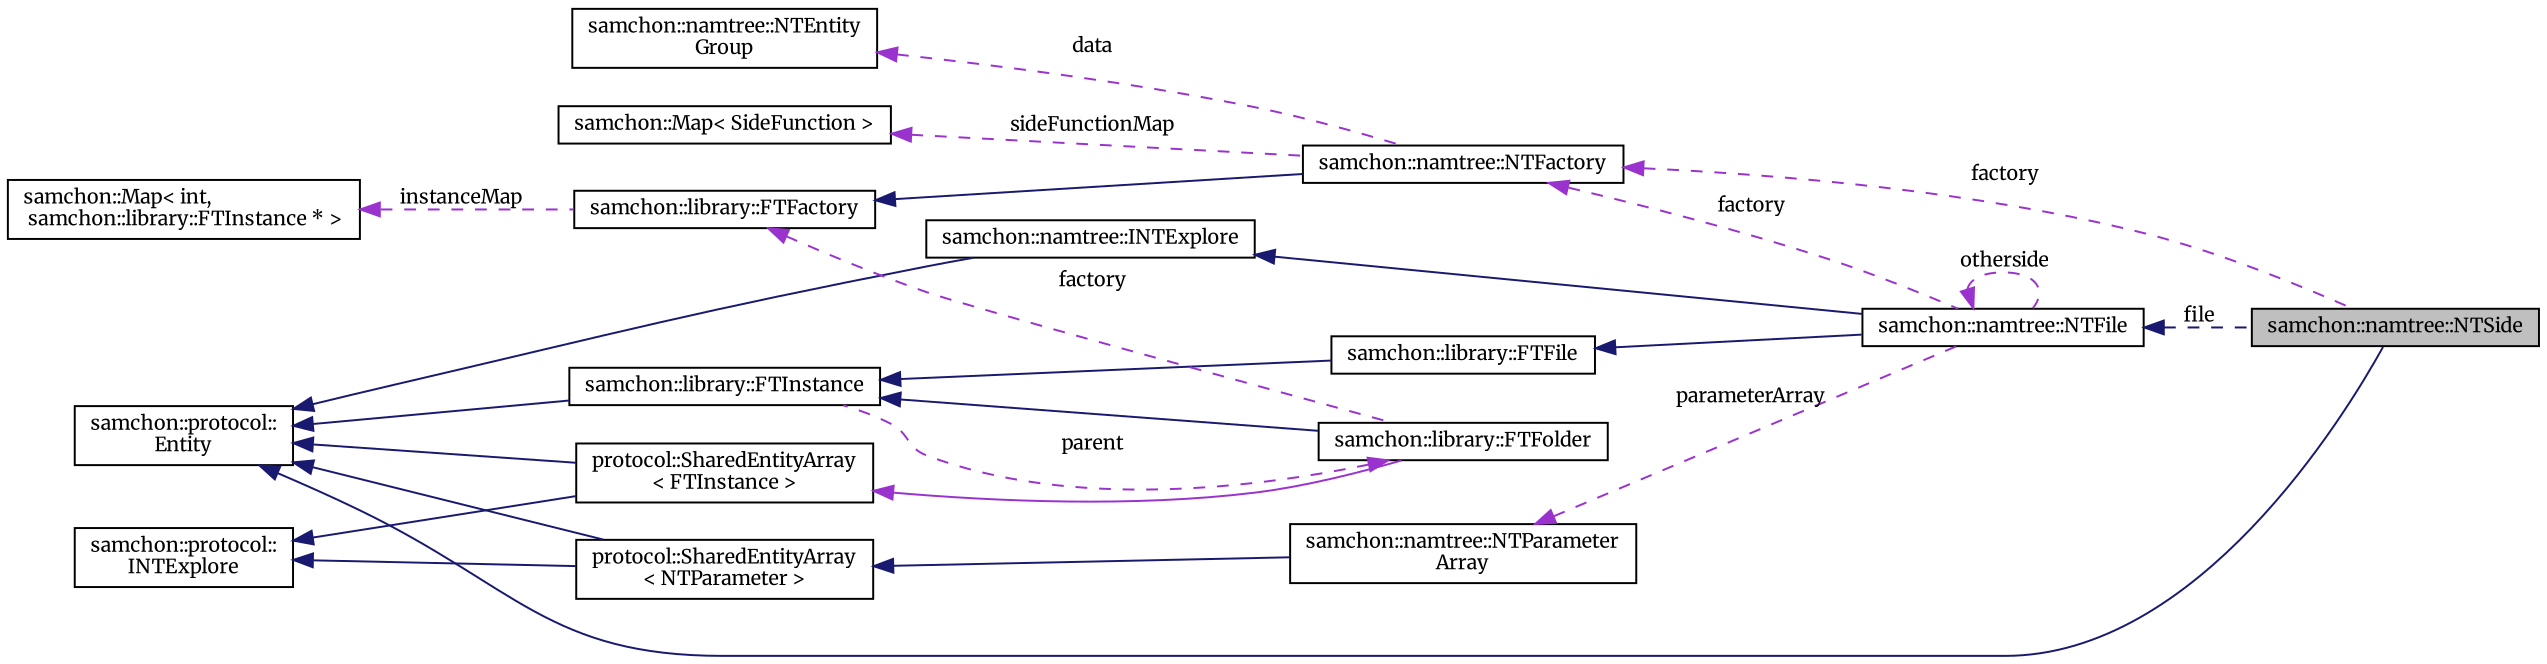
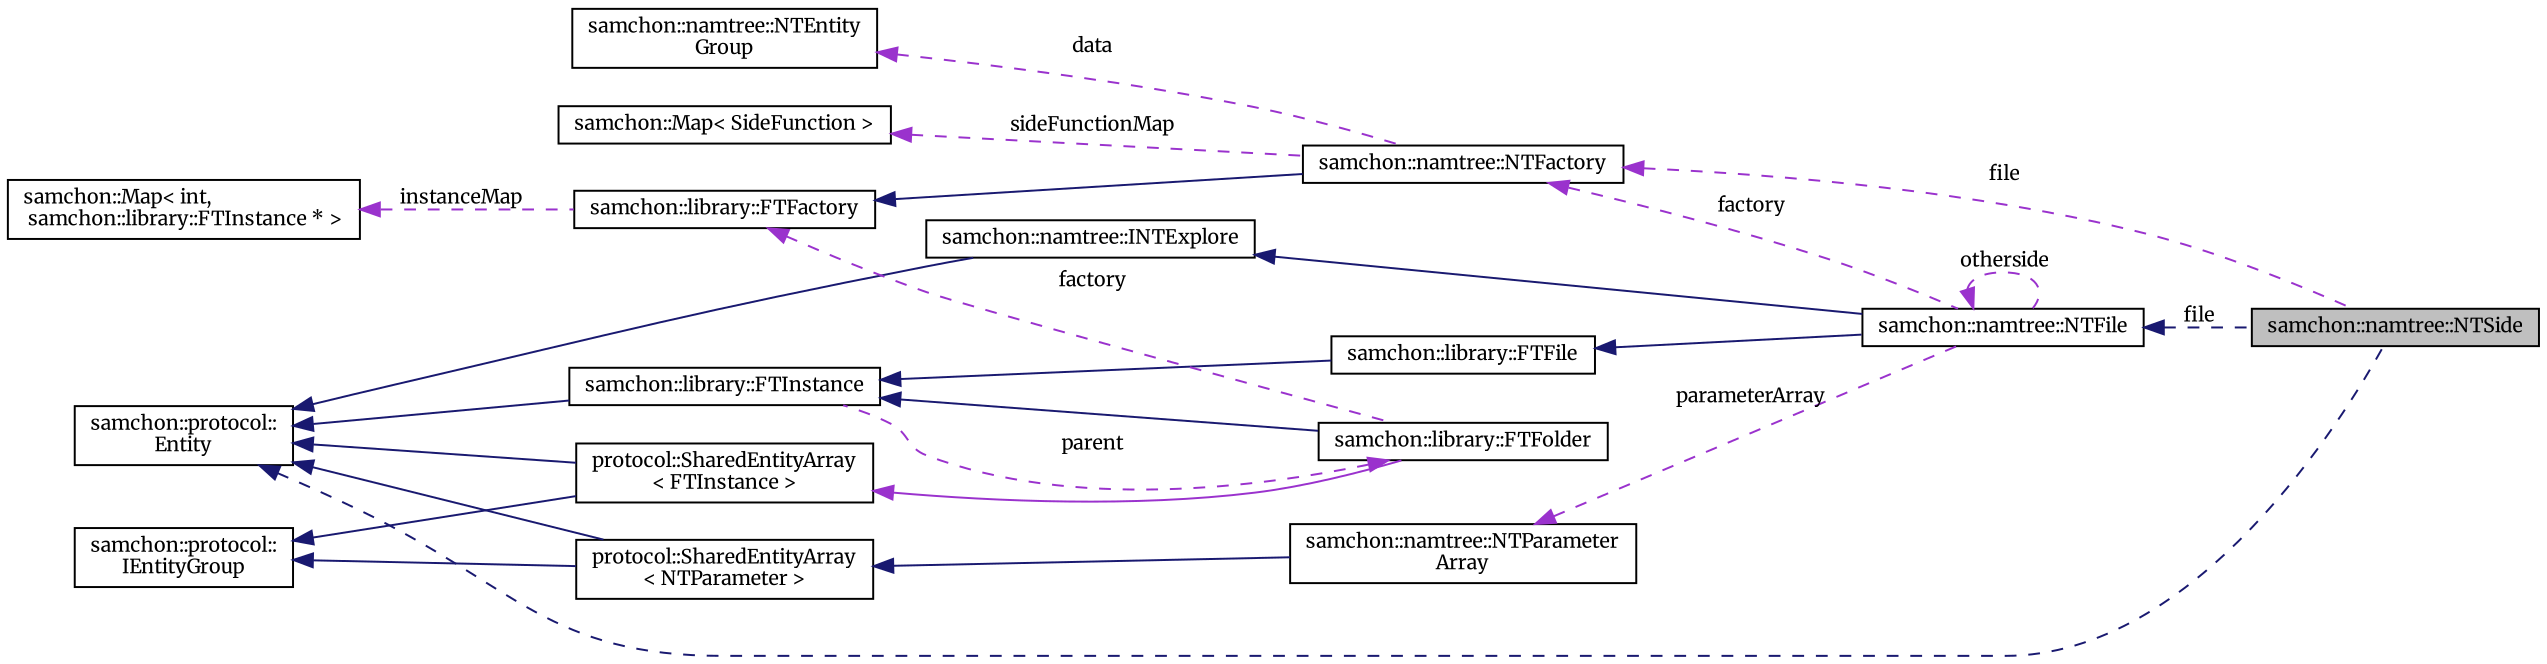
(2003, 175) -> (2003, 175)
(184, 558) -> (184, 558)
(1374, 656) -> (1374, 656)
